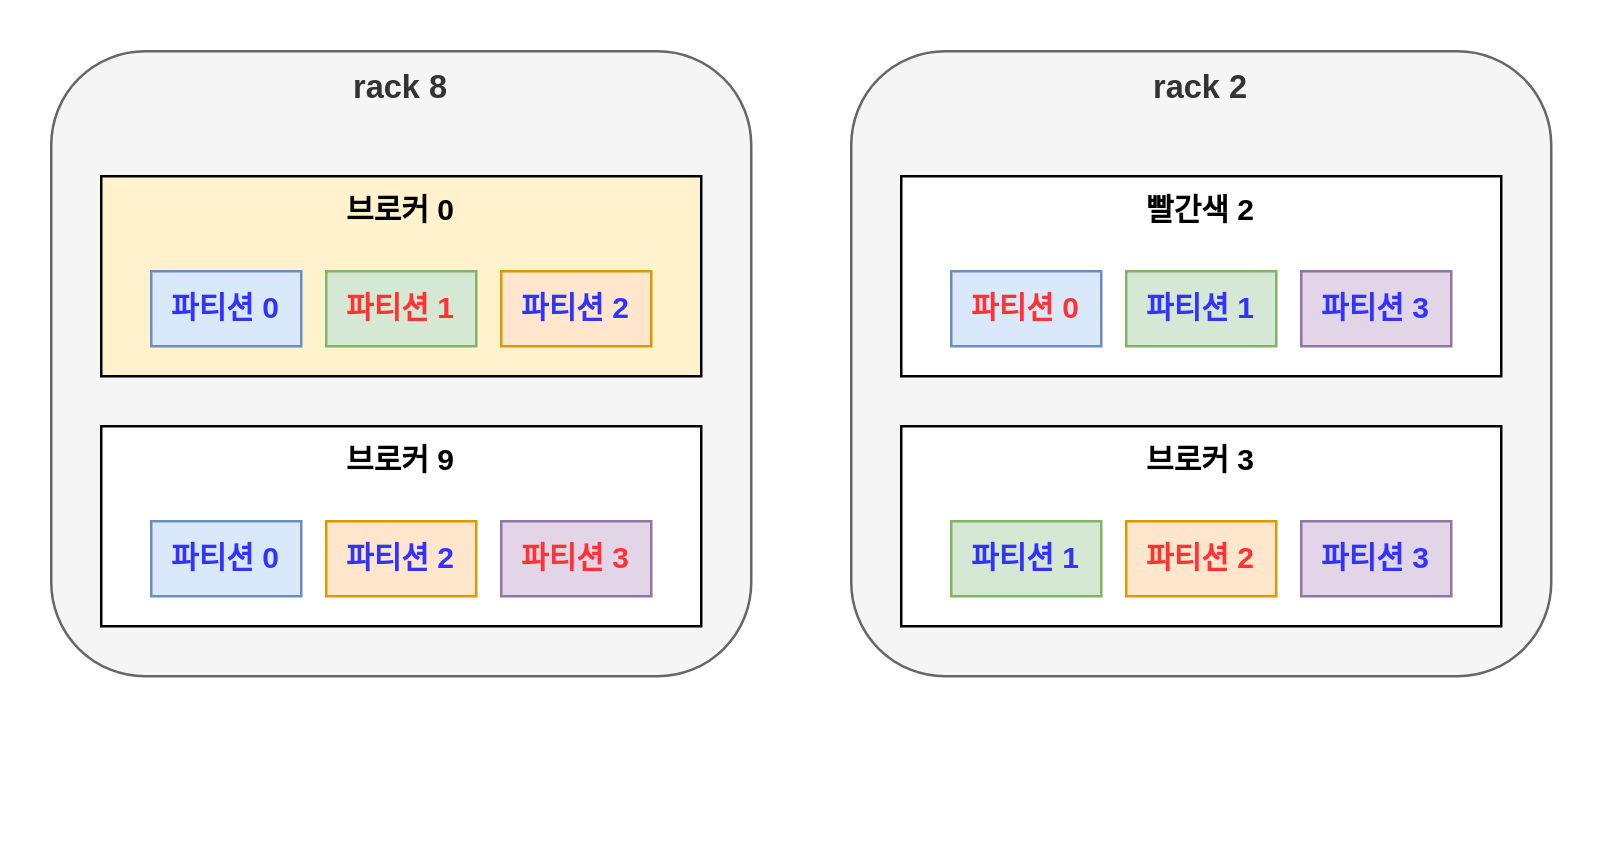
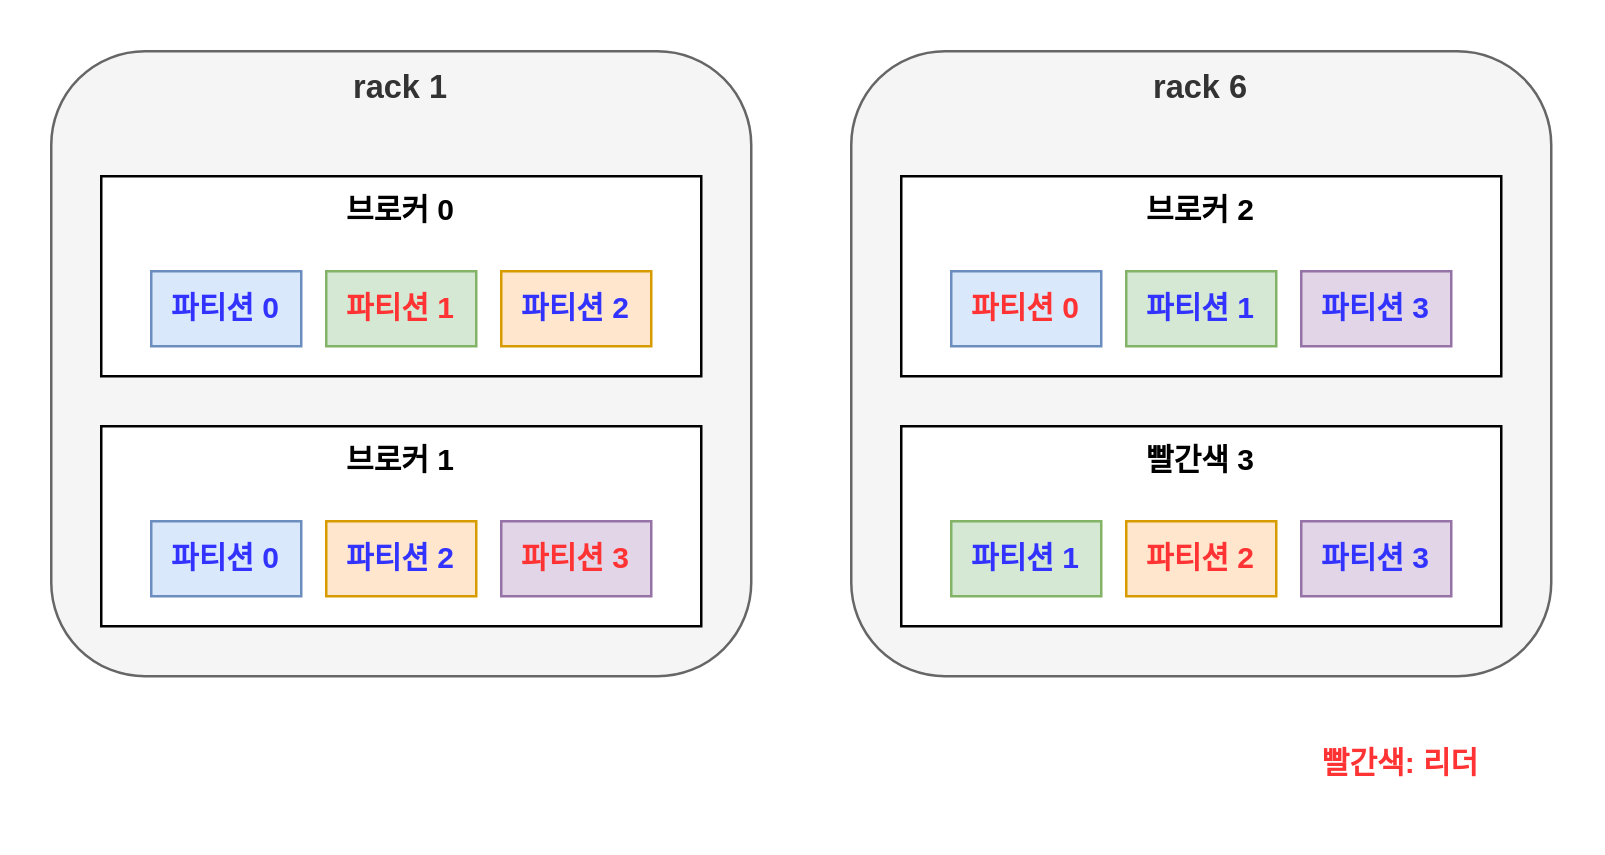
(401, 88) -> (401, 88)
(1201, 88) -> (1201, 88)
(401, 212) -> (401, 212)
(1201, 212) -> (1201, 212)
(401, 462) -> (401, 462)
(1201, 462) -> (1201, 462)
none -> (1401, 764)
